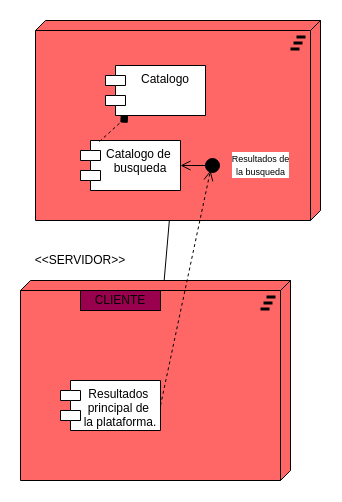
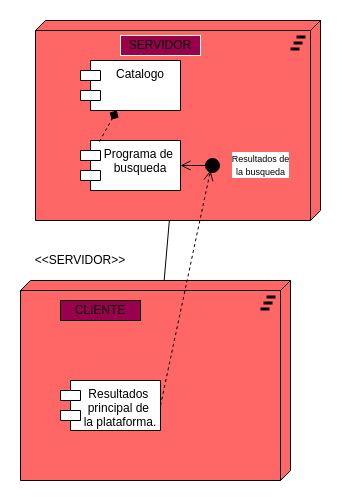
none -> (161, 46)
(156, 91) -> (131, 86)
(140, 154) -> (140, 154)
(121, 301) -> (101, 311)
